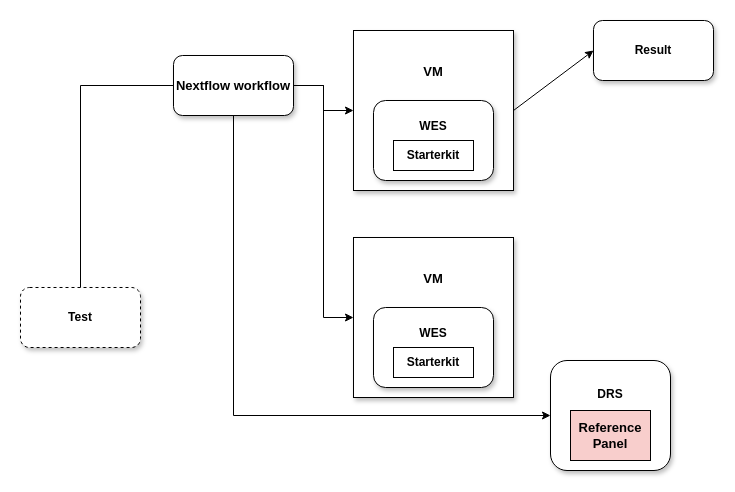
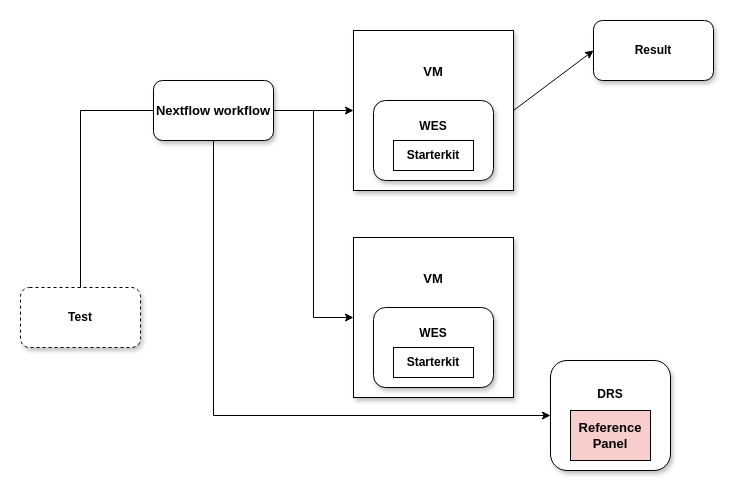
(234, 86) -> (214, 111)
